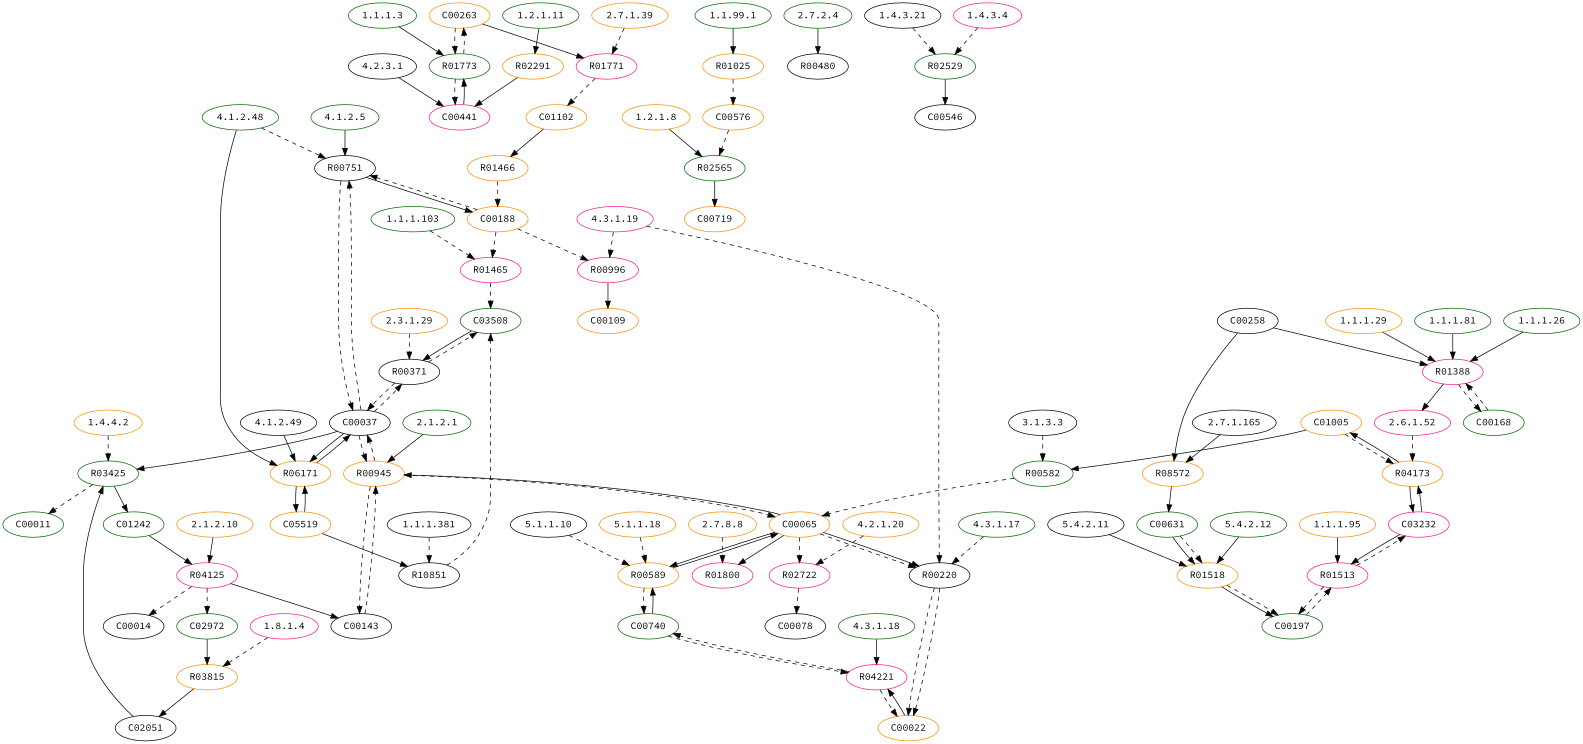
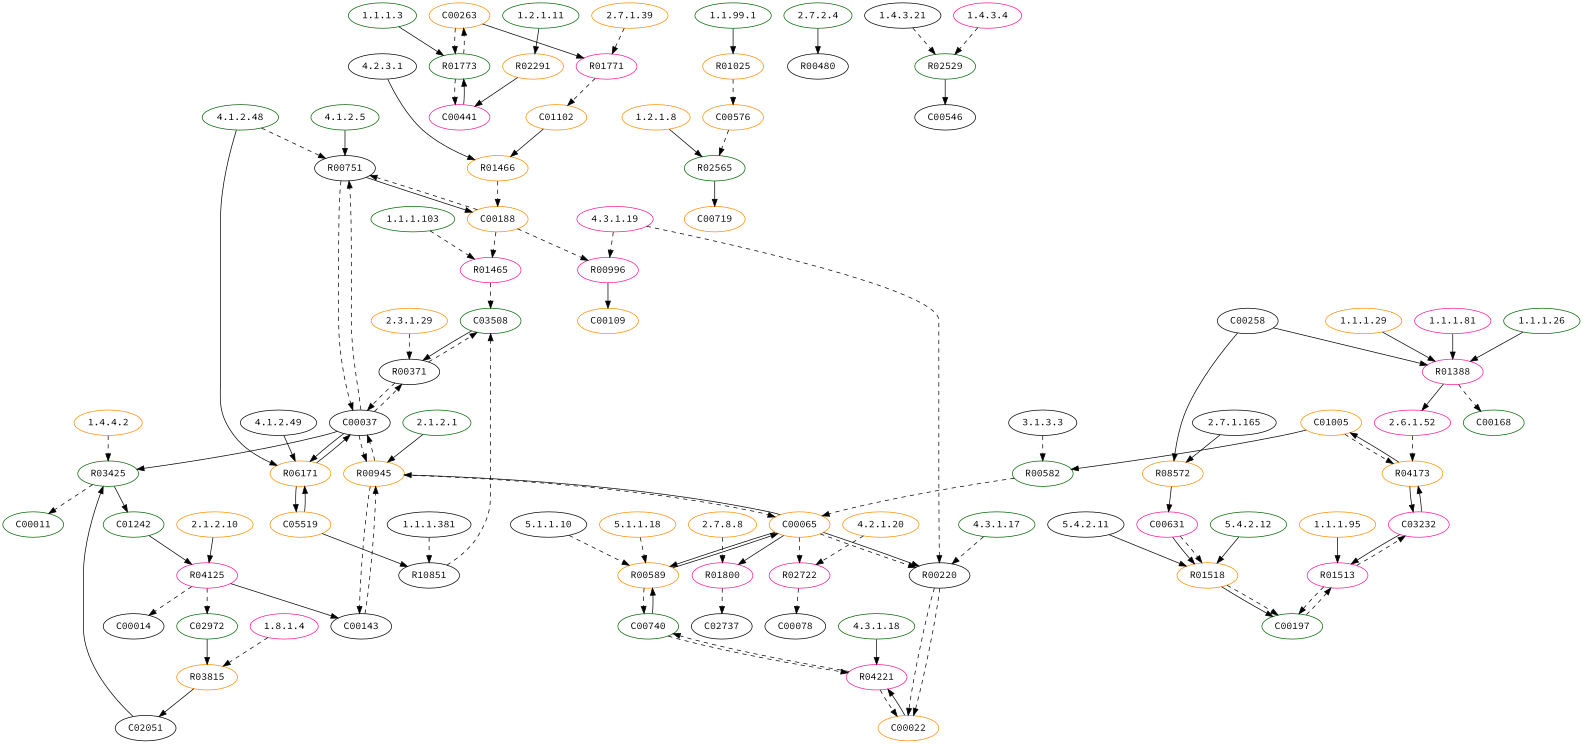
(418, 90) -> (420, 127)
(1453, 321) -> (1453, 321)
(1480, 399) -> none
(1167, 525) -> (1167, 525)
none -> (722, 626)
